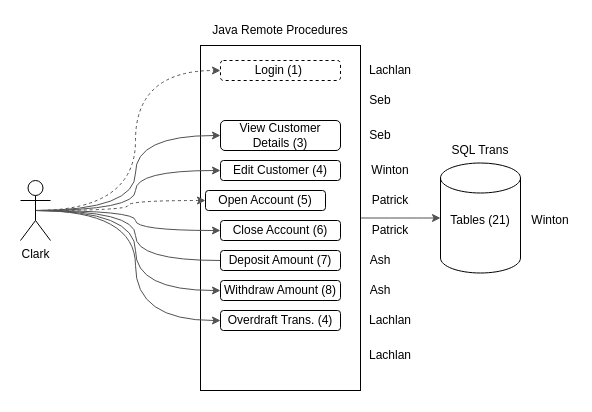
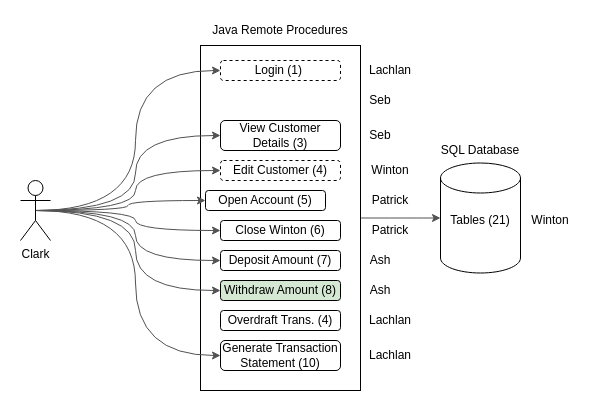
(136, 134) -> (136, 134)
(481, 151) -> (481, 151)
(281, 171) -> (281, 171)
(142, 202) -> (142, 202)
(281, 231) -> (281, 231)
(215, 260) -> (212, 260)
(137, 280) -> none
(281, 291) -> (281, 291)
none -> (154, 337)
none -> (281, 356)
